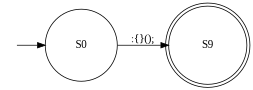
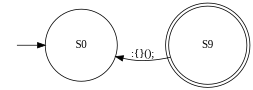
(139, 45) -> (147, 61)
